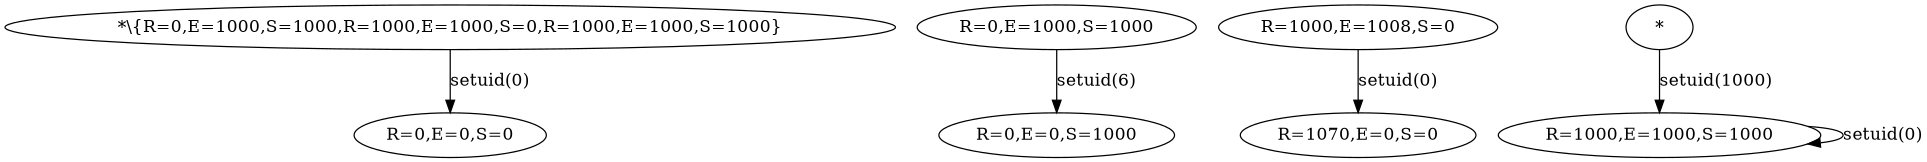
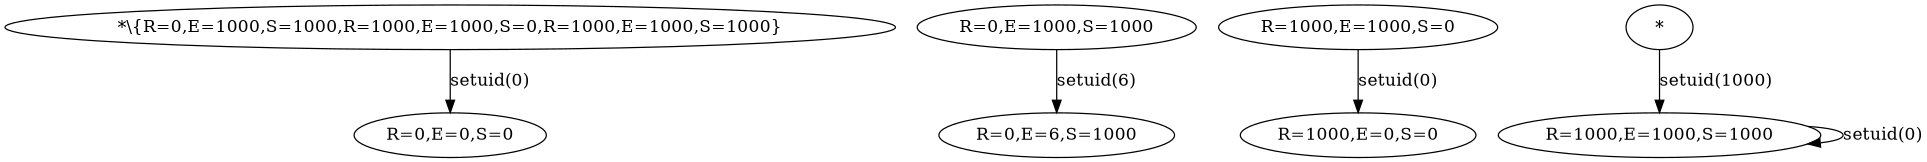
(1358, 27) -> (1358, 27)
(1057, 135) -> (1057, 135)
(1358, 135) -> (1358, 135)
